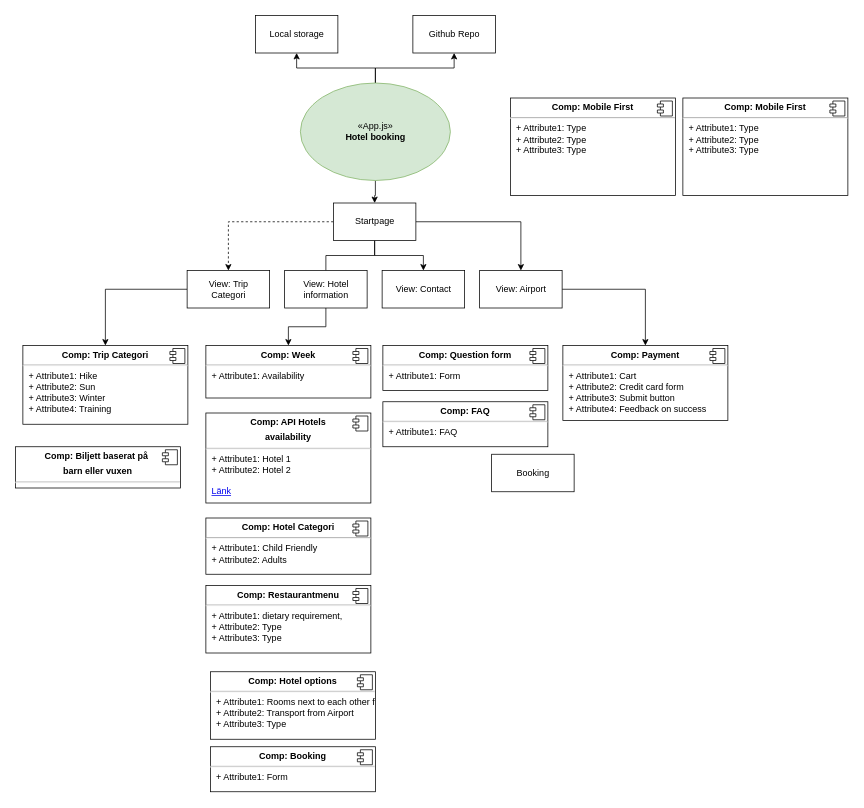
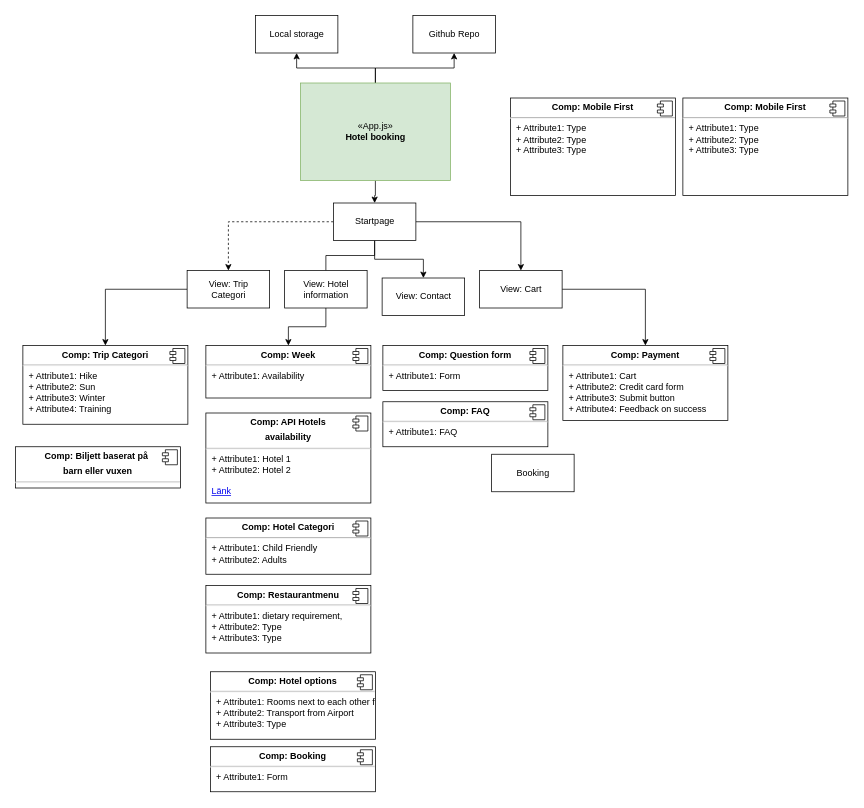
(375, 132) -> (375, 132)
(423, 289) -> (423, 297)
(521, 289) -> (521, 289)
